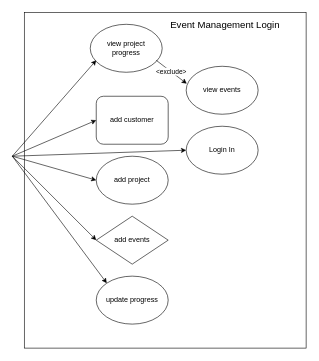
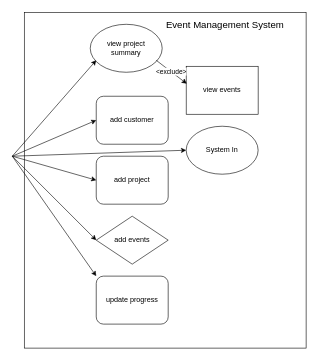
(225, 24) -> (225, 24)
(126, 48) -> (126, 48)
(222, 90) -> (222, 90)
(222, 150) -> (222, 150)
(132, 180) -> (132, 180)
(132, 300) -> (132, 300)
